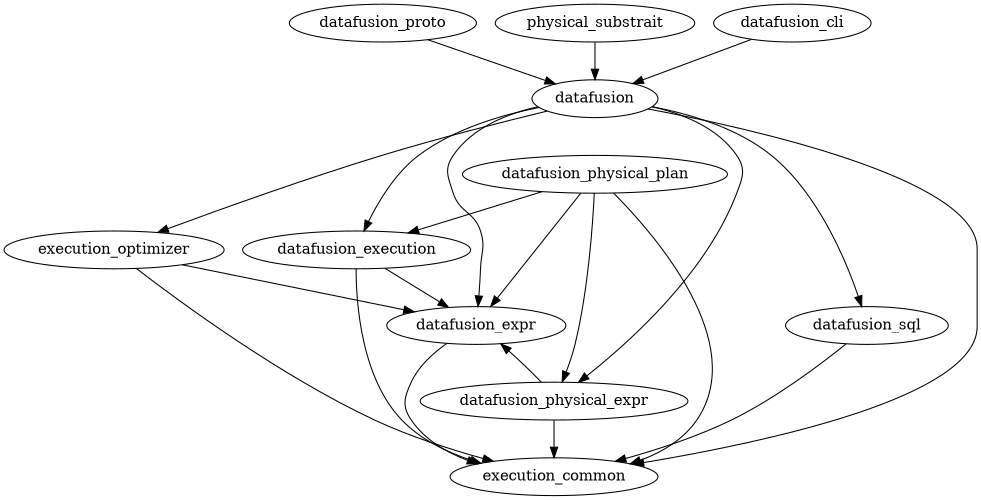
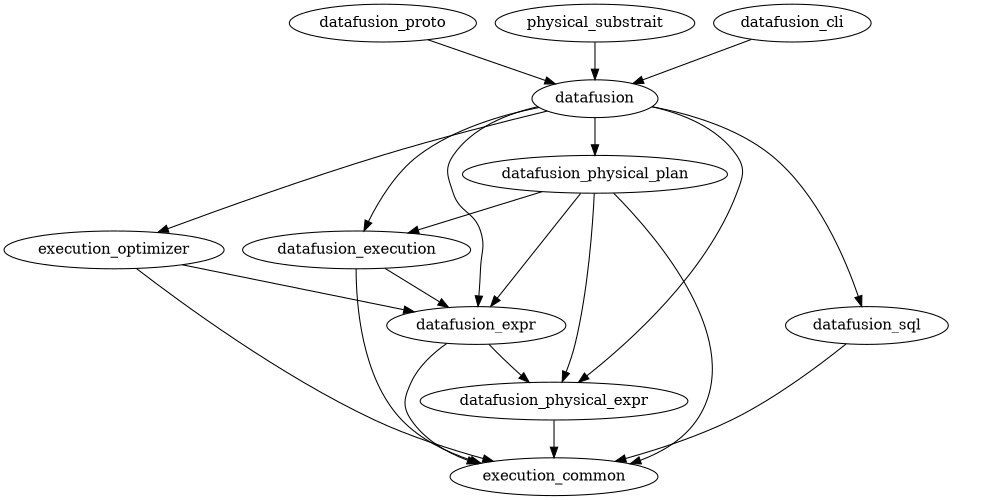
(977, 290) -> (595, 131)
(525, 366) -> (505, 360)
